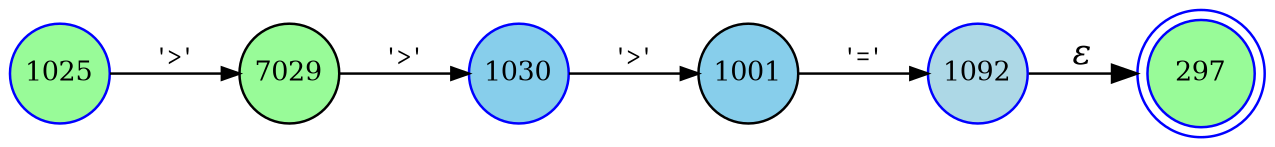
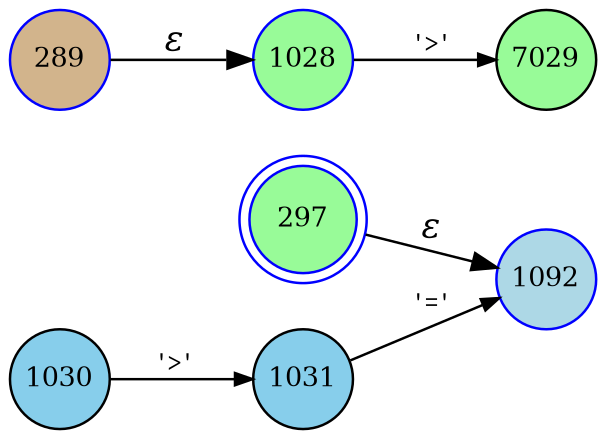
none -> (60, 60)
(60, 74) -> (303, 60)
(395, 74) -> none
(519, 74) -> (60, 379)
(748, 74) -> (303, 379)
(1070, 74) -> (419, 248)
